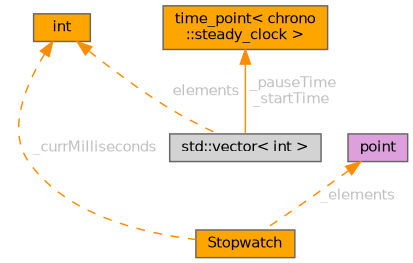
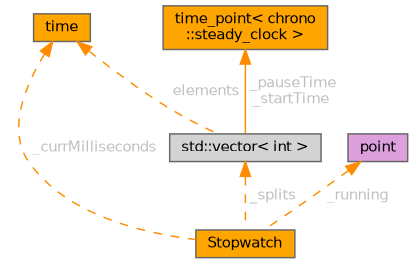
(62, 28) -> (62, 28)
(356, 196) -> (356, 196)
none -> (245, 203)
